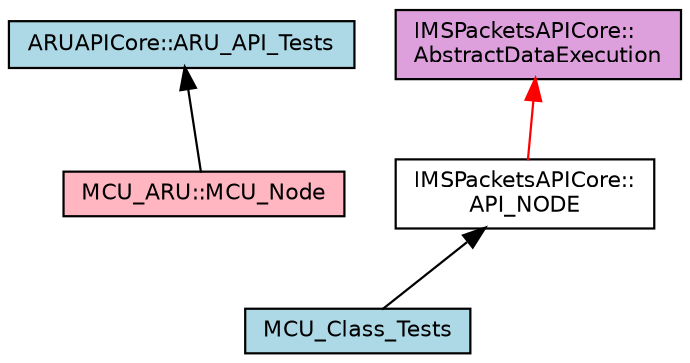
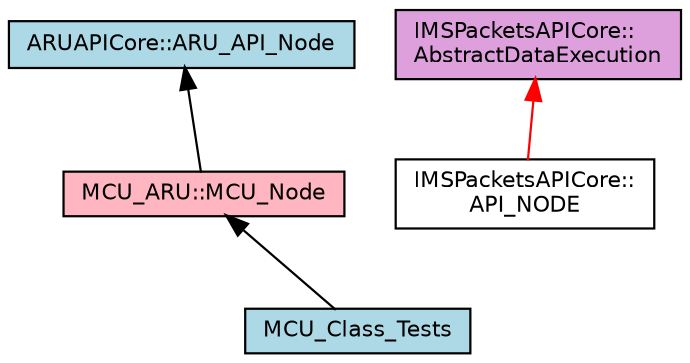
(182, 45) -> (182, 45)
(425, 276) -> (290, 270)
